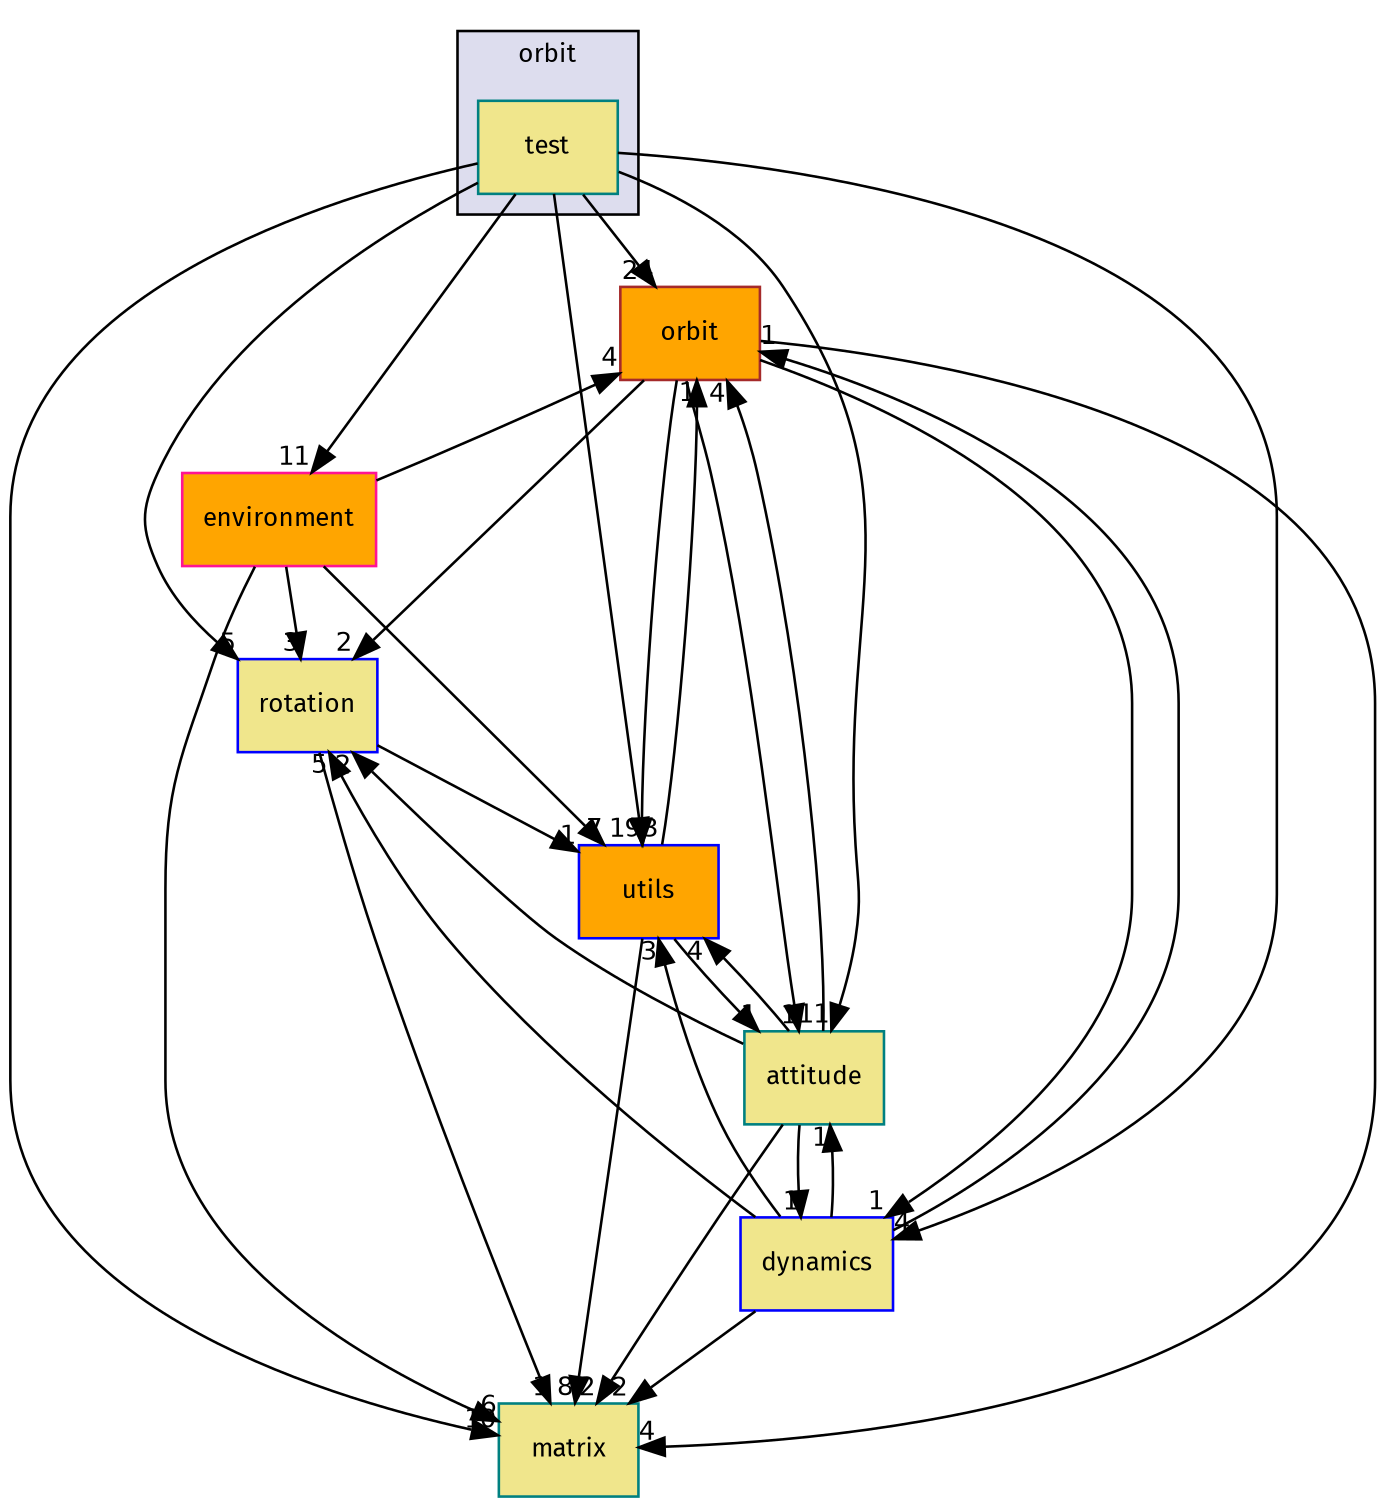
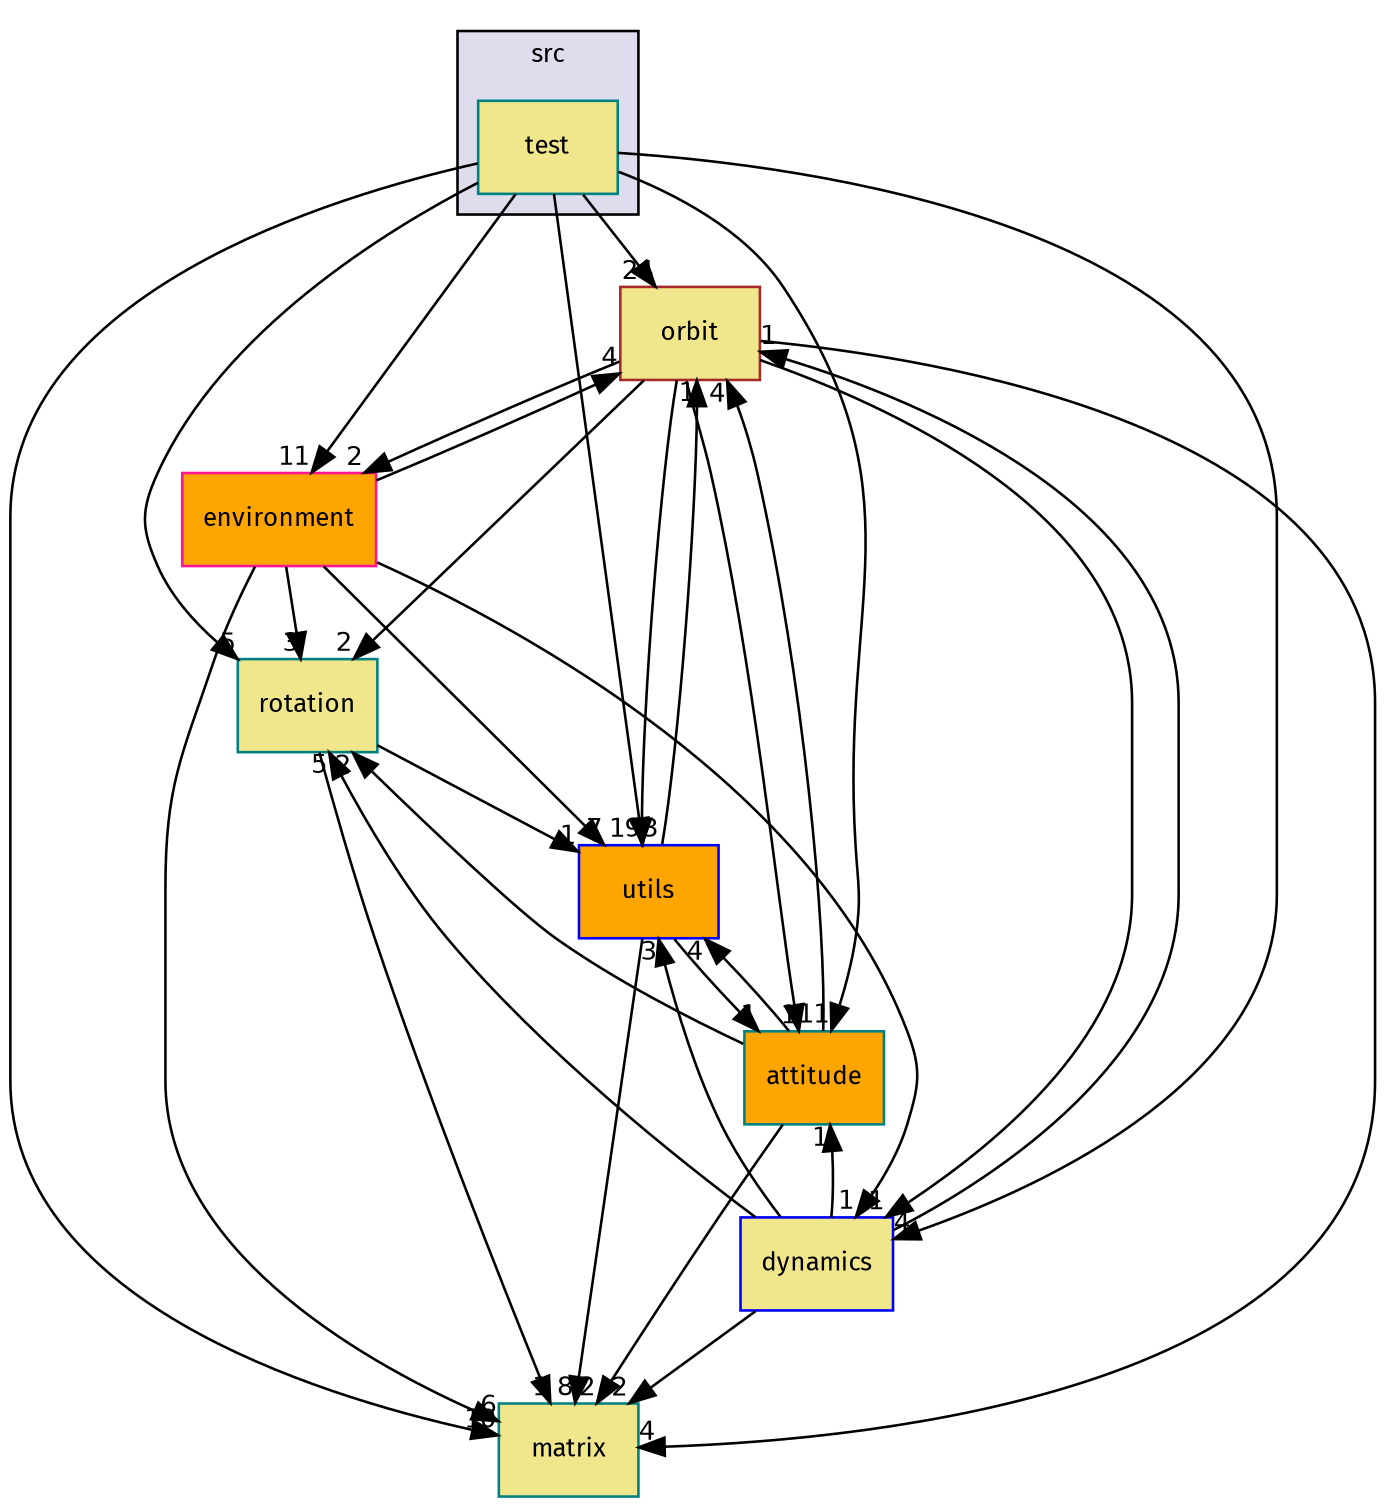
(548, 56) -> (548, 56)
(690, 333) -> (690, 333)
none -> (503, 411)
(308, 706) -> (308, 706)
(814, 1078) -> (814, 1078)
(798, 1158) -> (736, 792)
